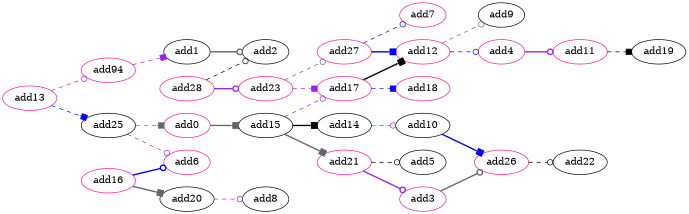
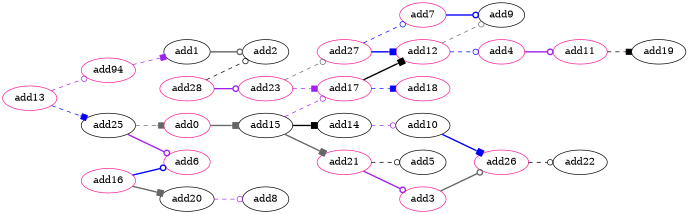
none -> (459, 15)
(146, 143) -> (146, 143)
